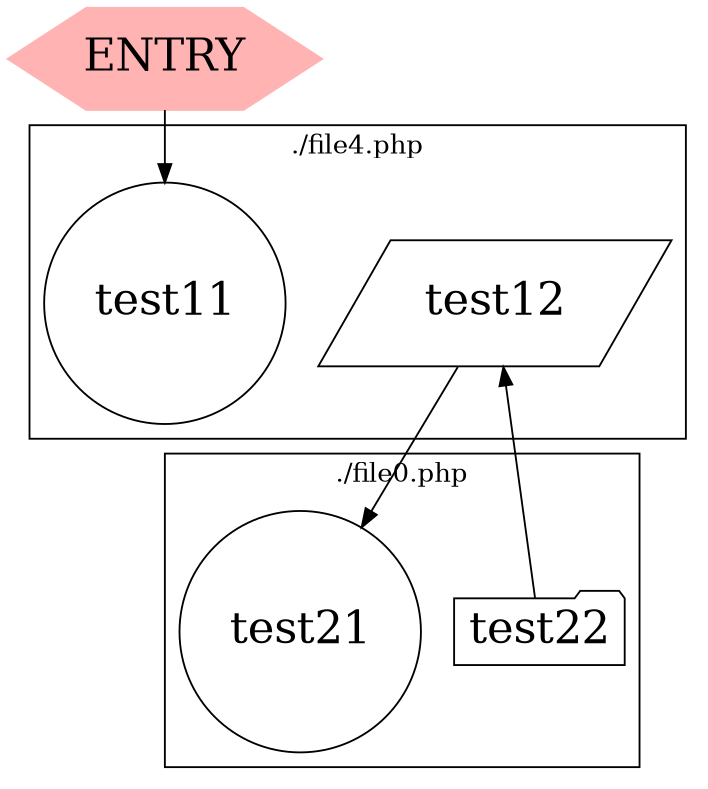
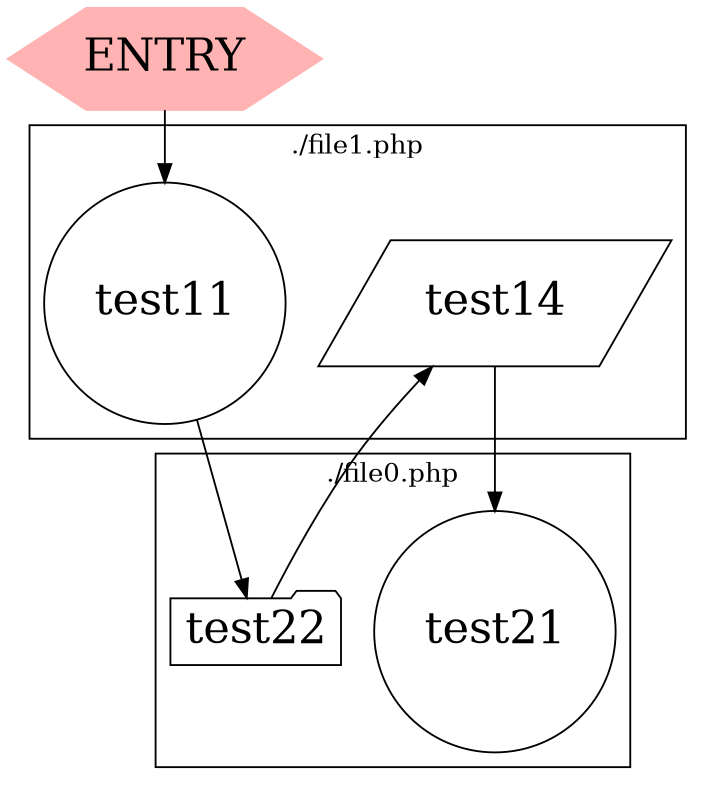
(358, 147) -> (358, 147)
(495, 303) -> (495, 303)
none -> (219, 500)
